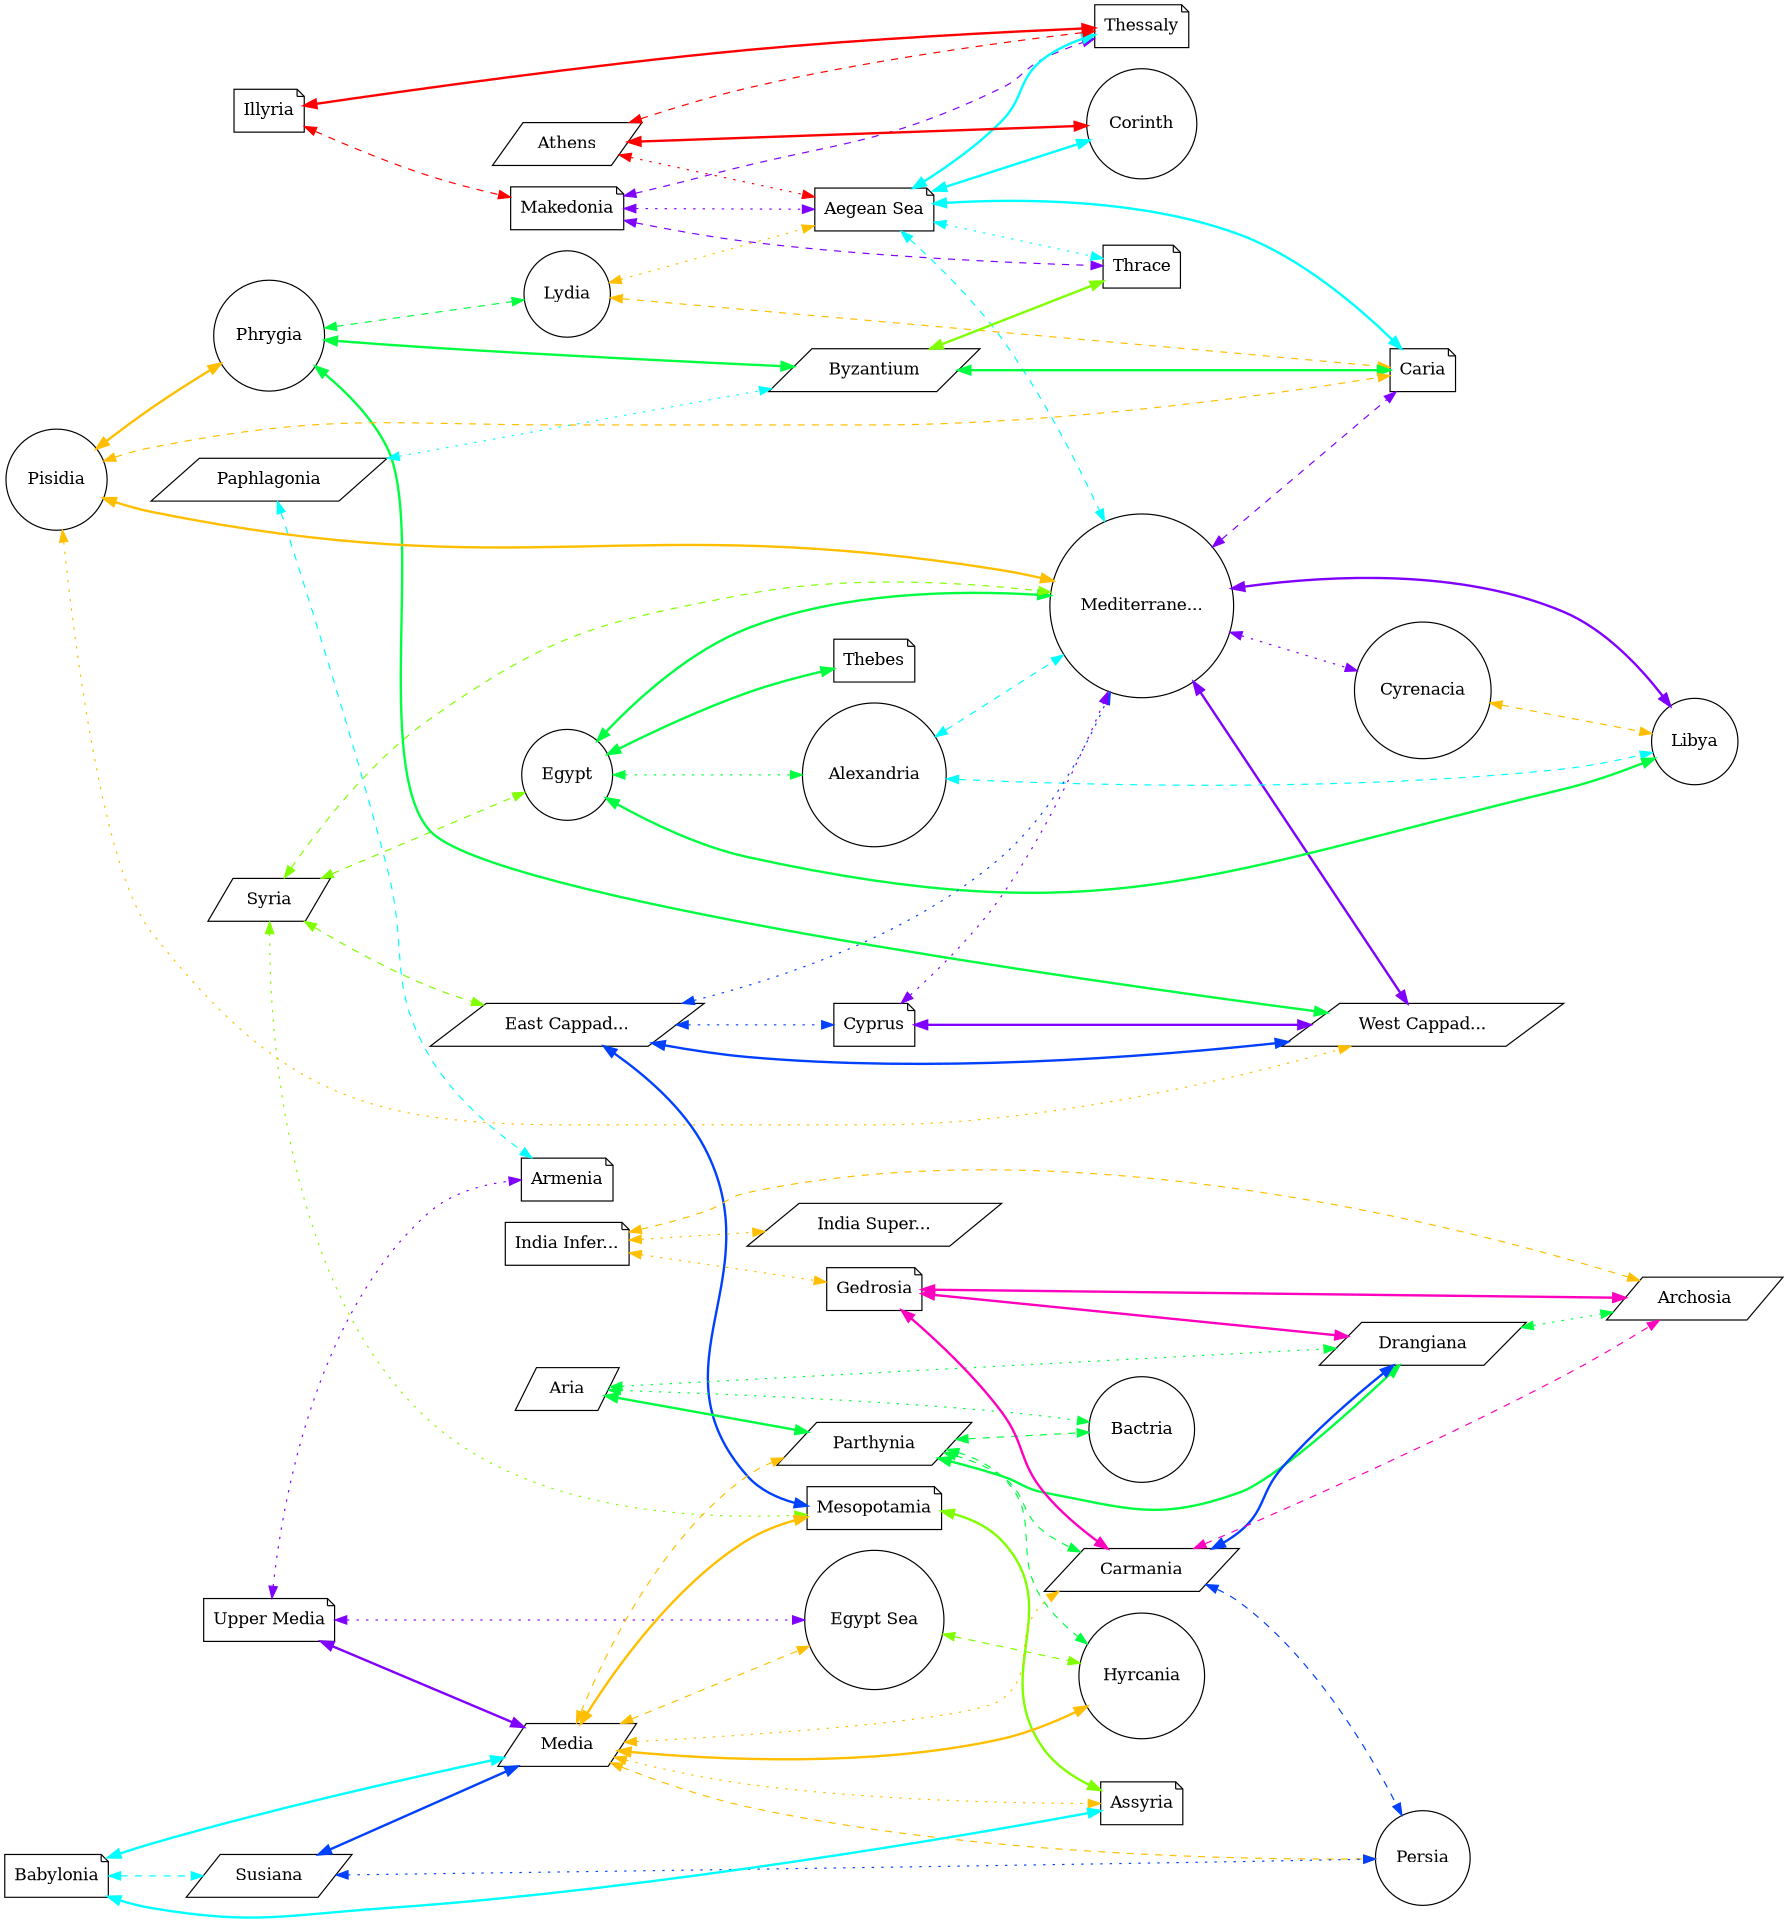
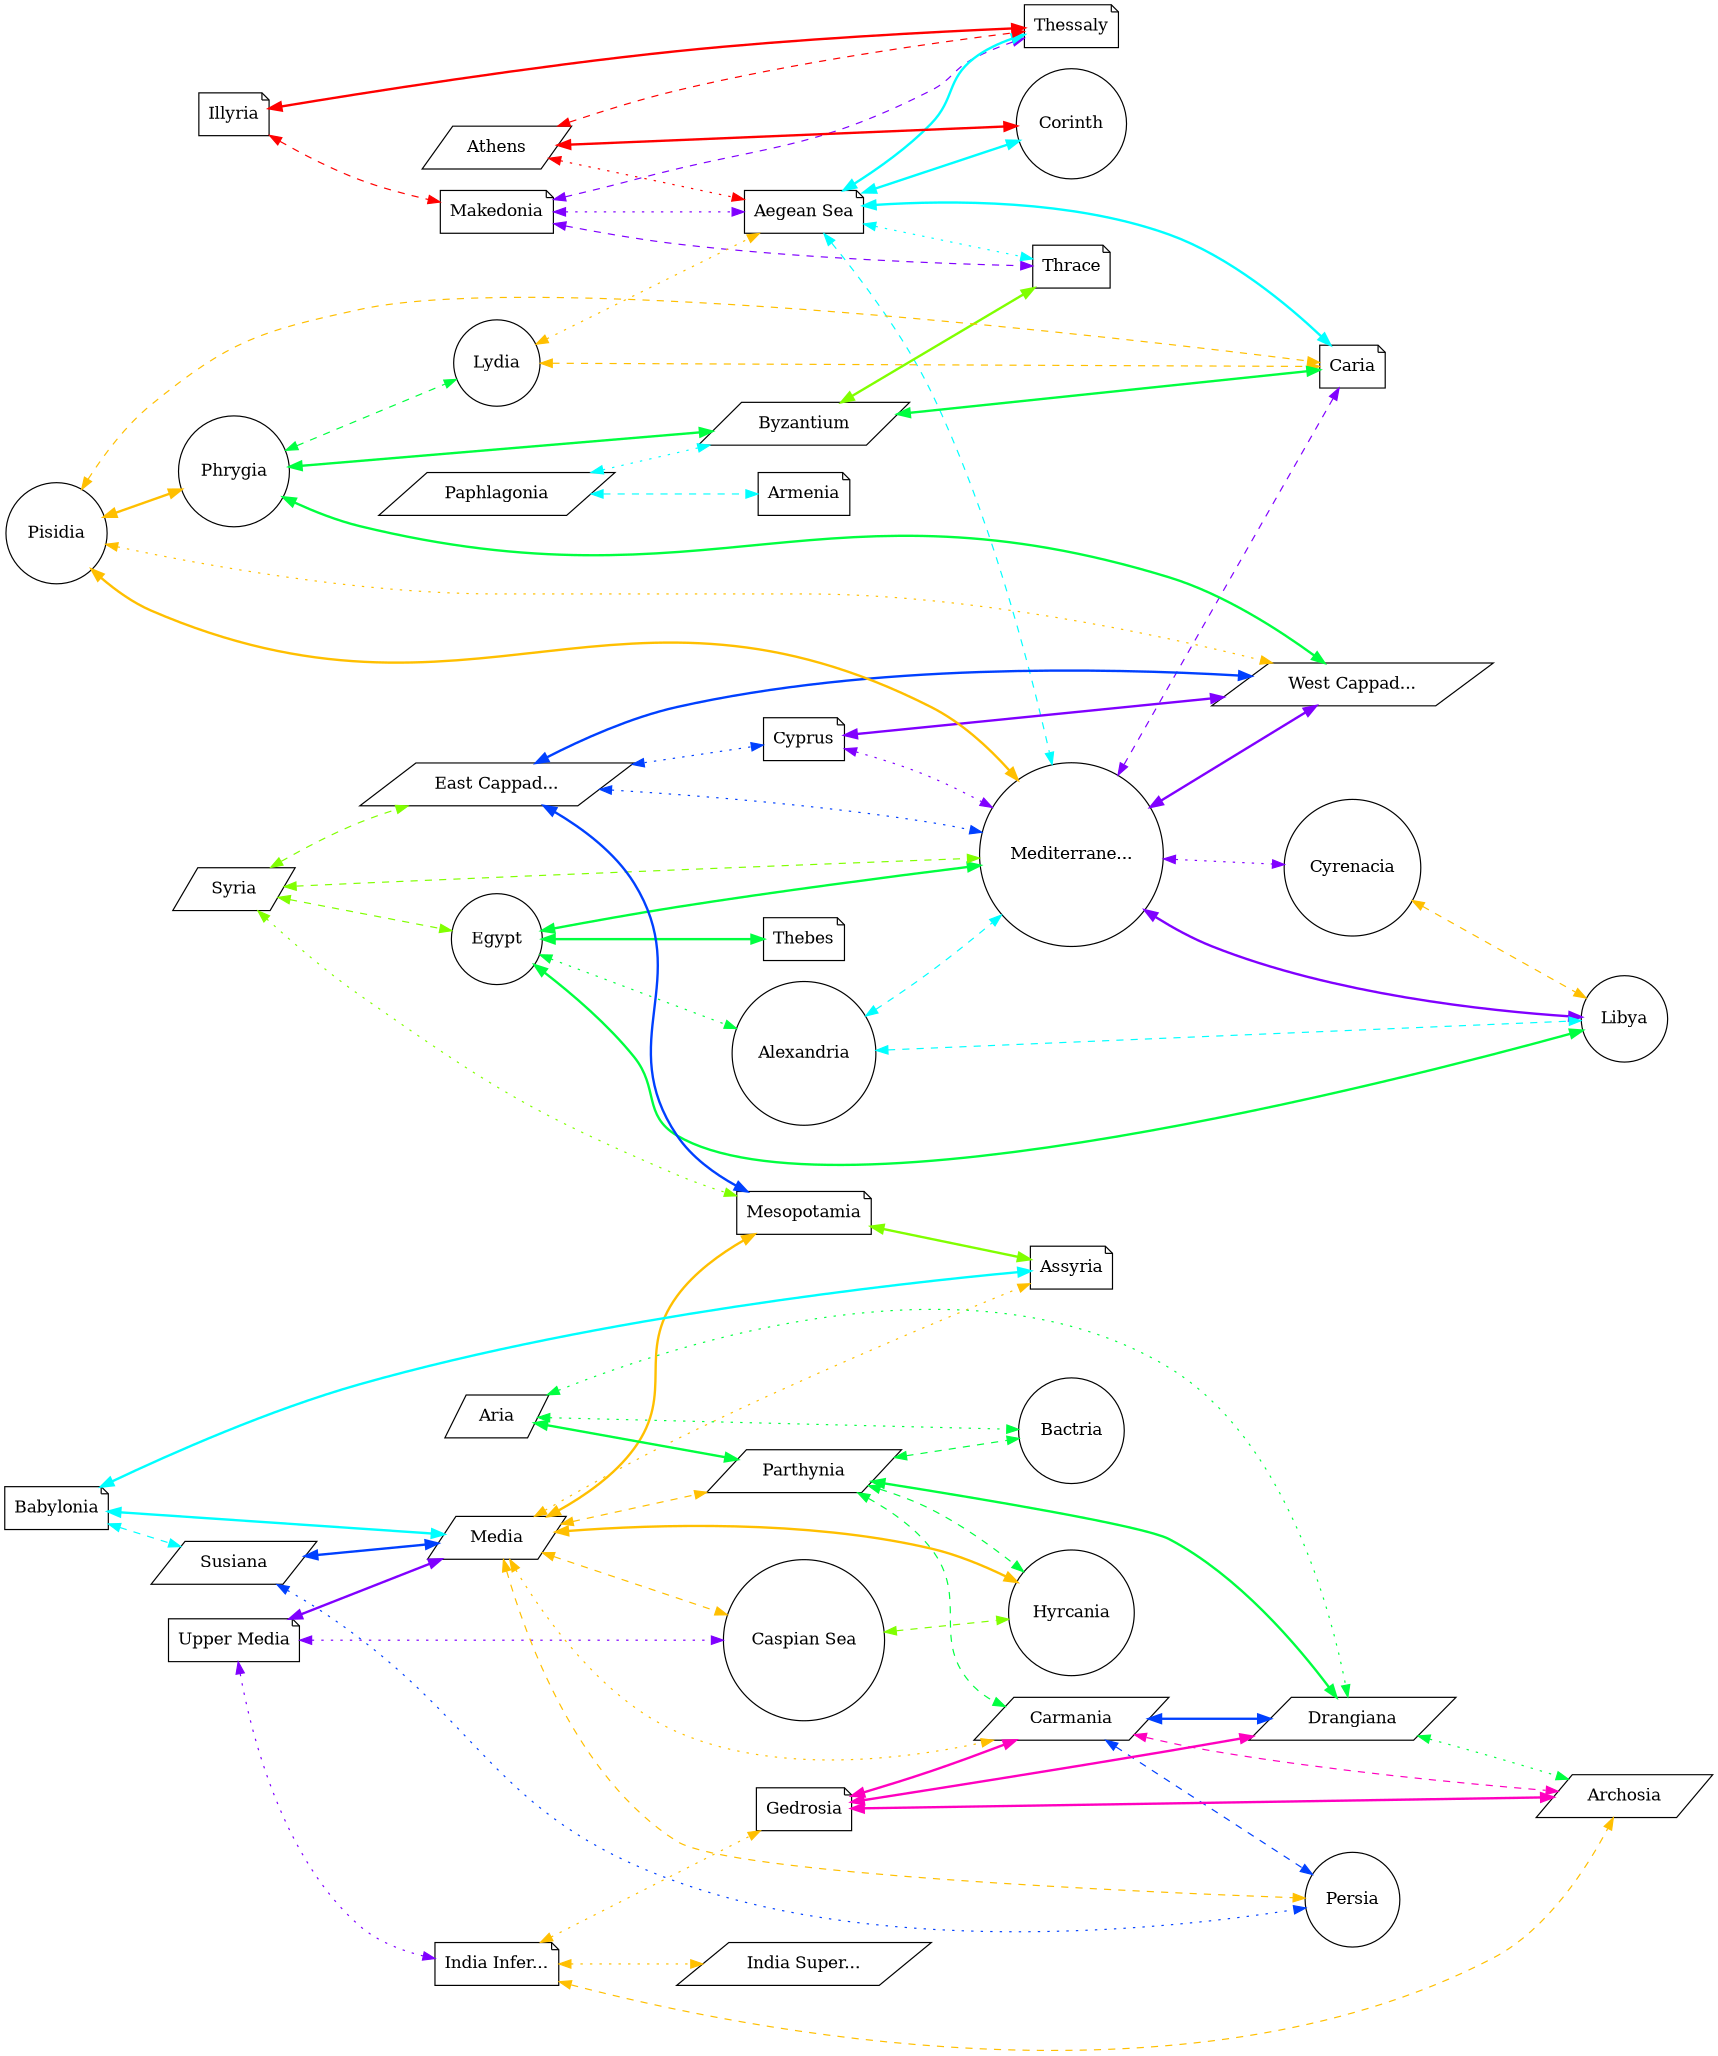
(336, 1345) -> (296, 1842)
(874, 1620) -> (804, 1640)
